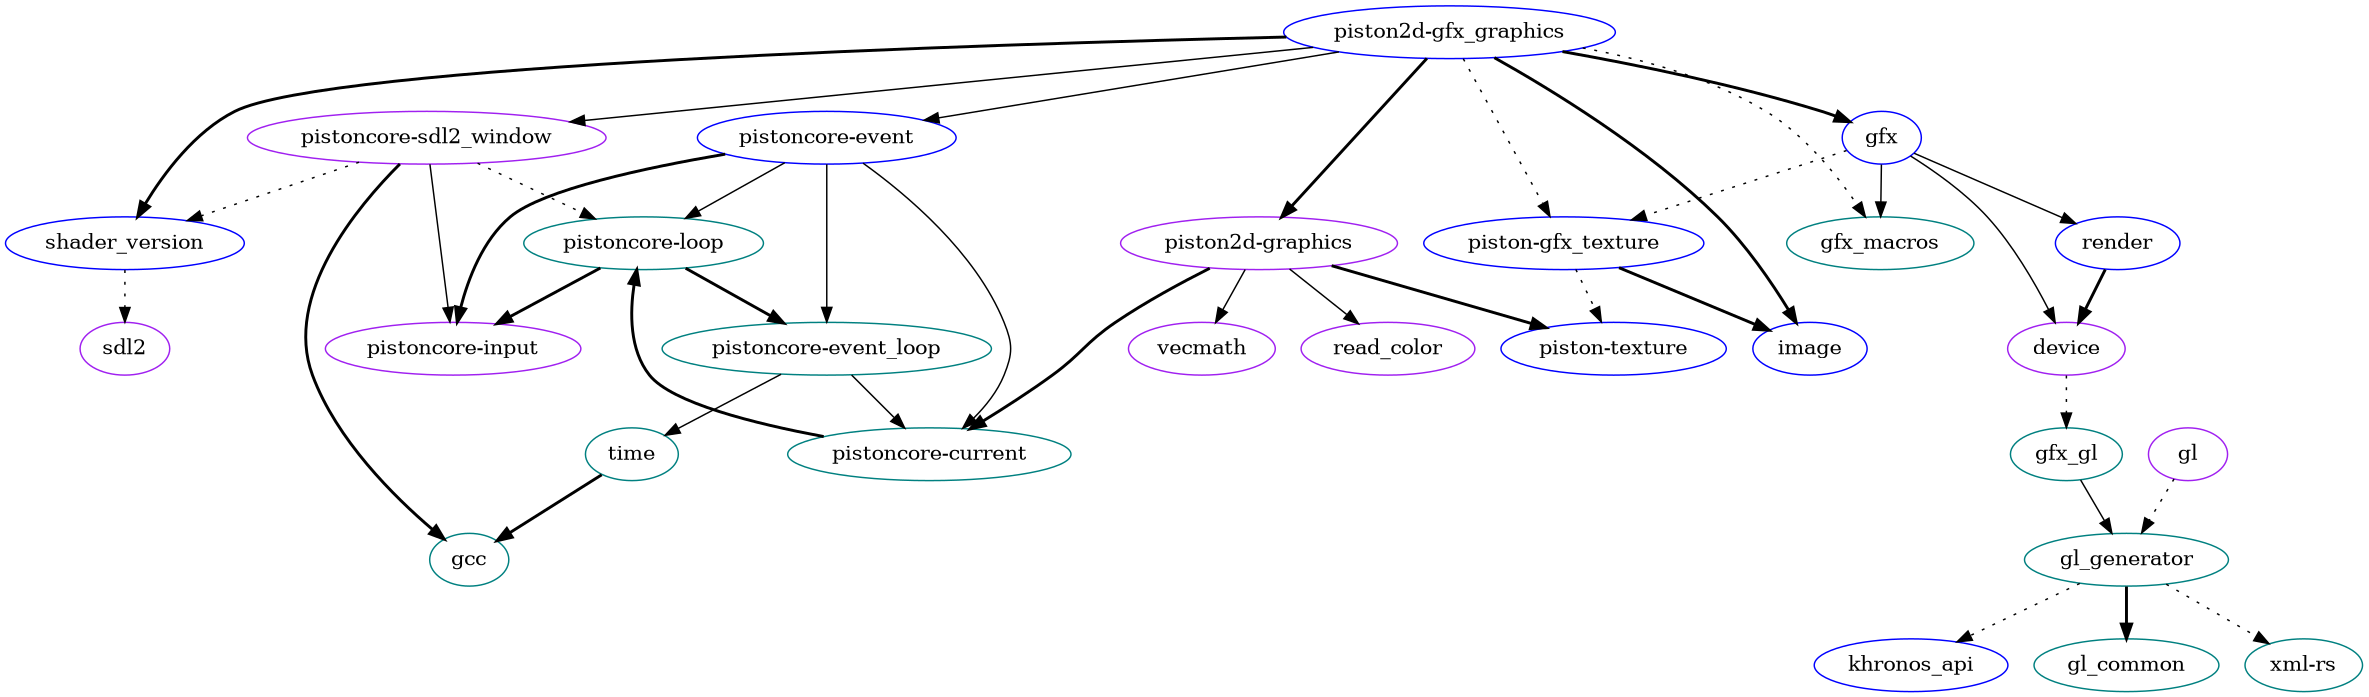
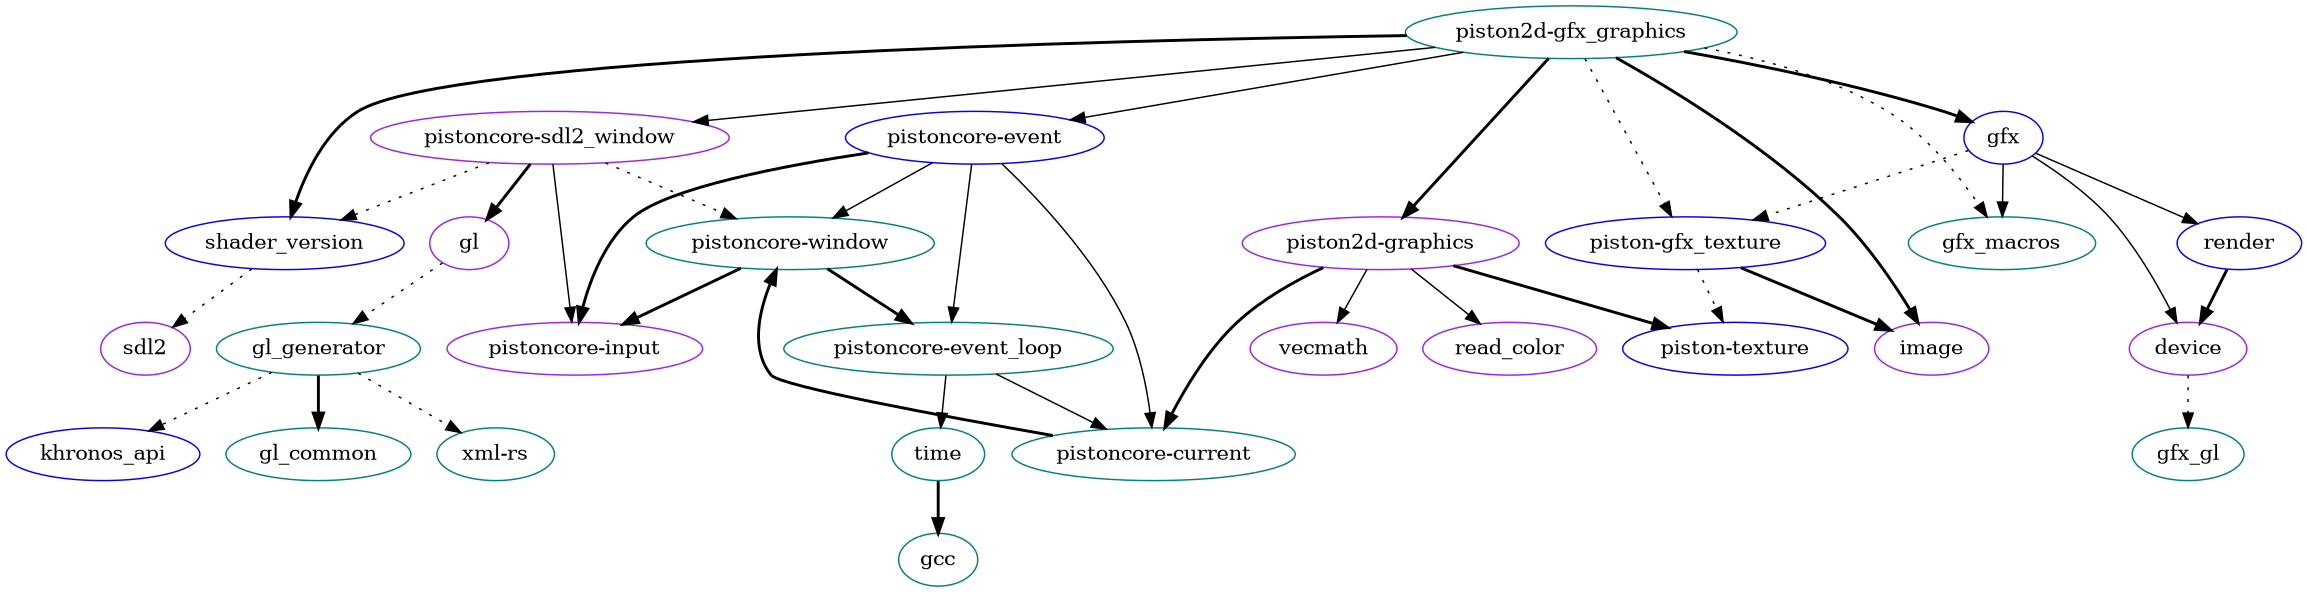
(1450, 32) -> (1571, 32)
(644, 243) -> (790, 243)
(1810, 349) -> (1932, 349)
(308, 354) -> (513, 186)
(2092, 500) -> none
